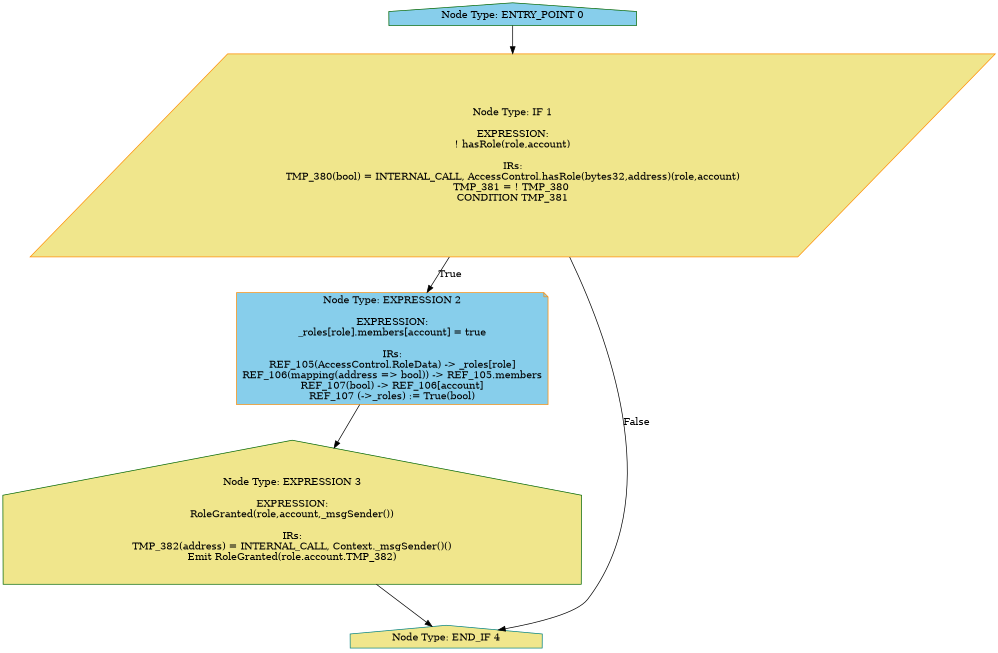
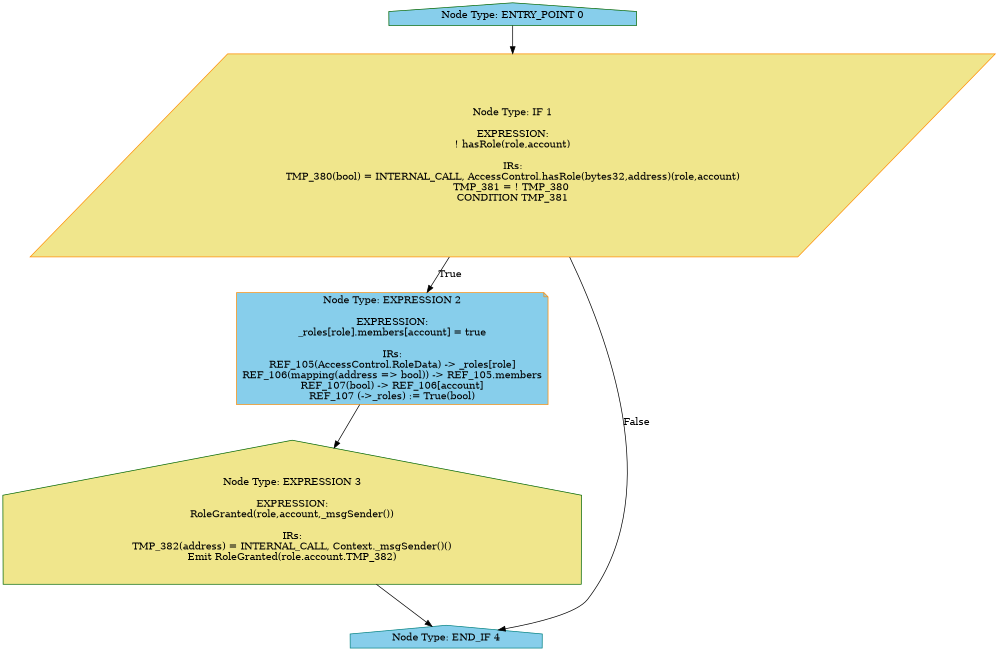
(446, 638) -> (446, 638)
